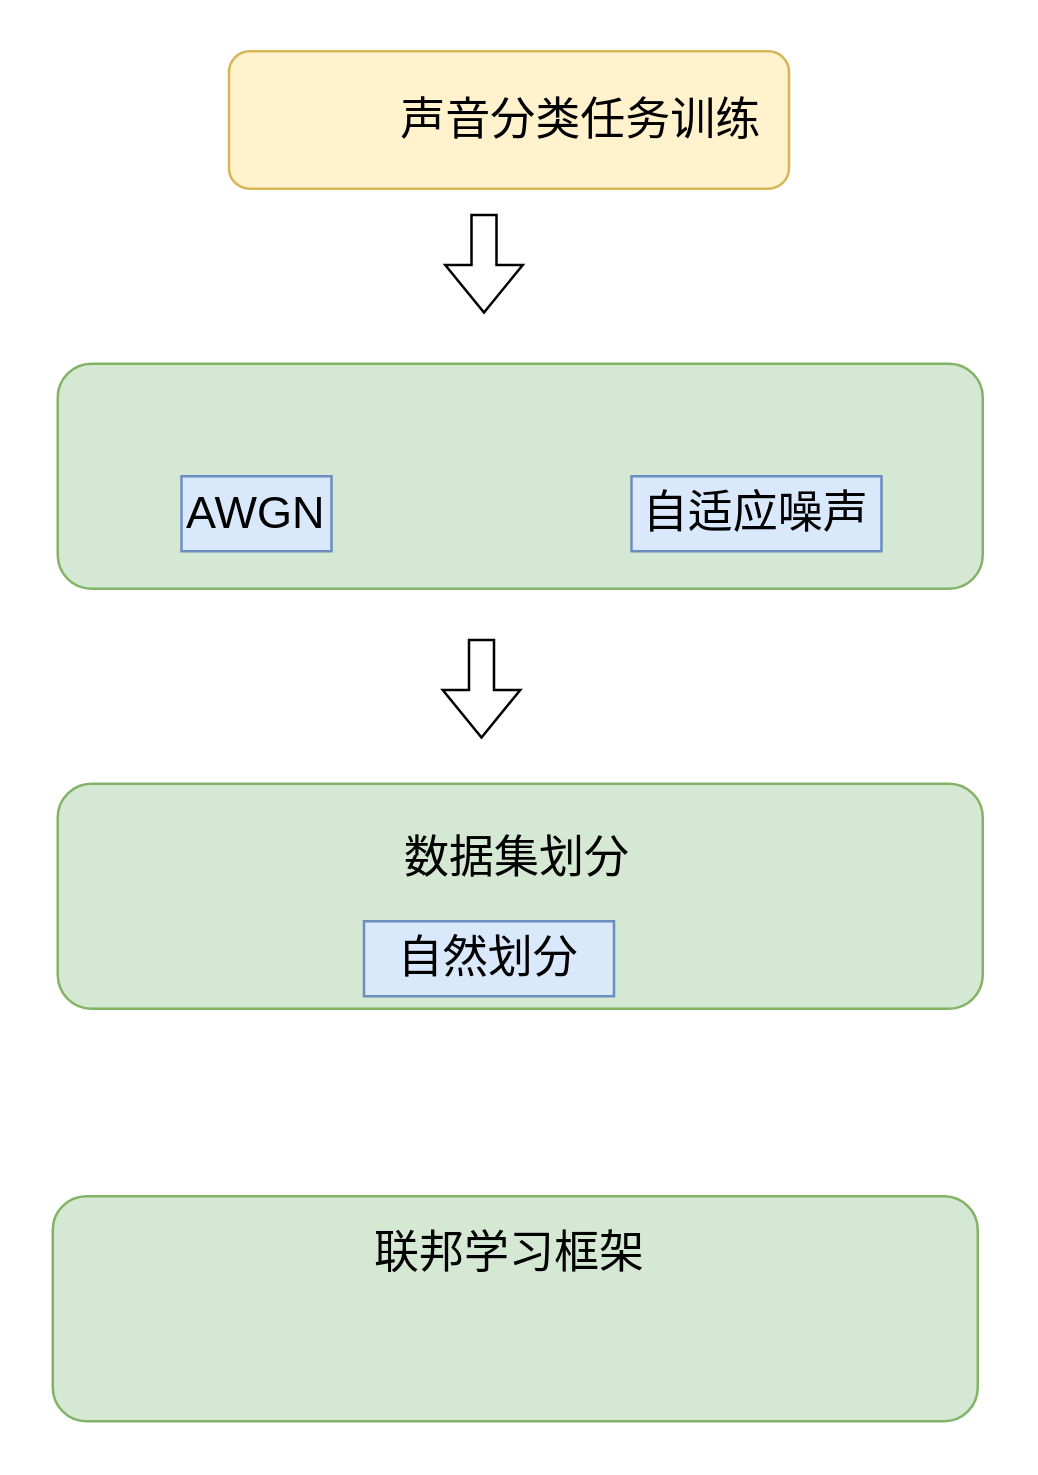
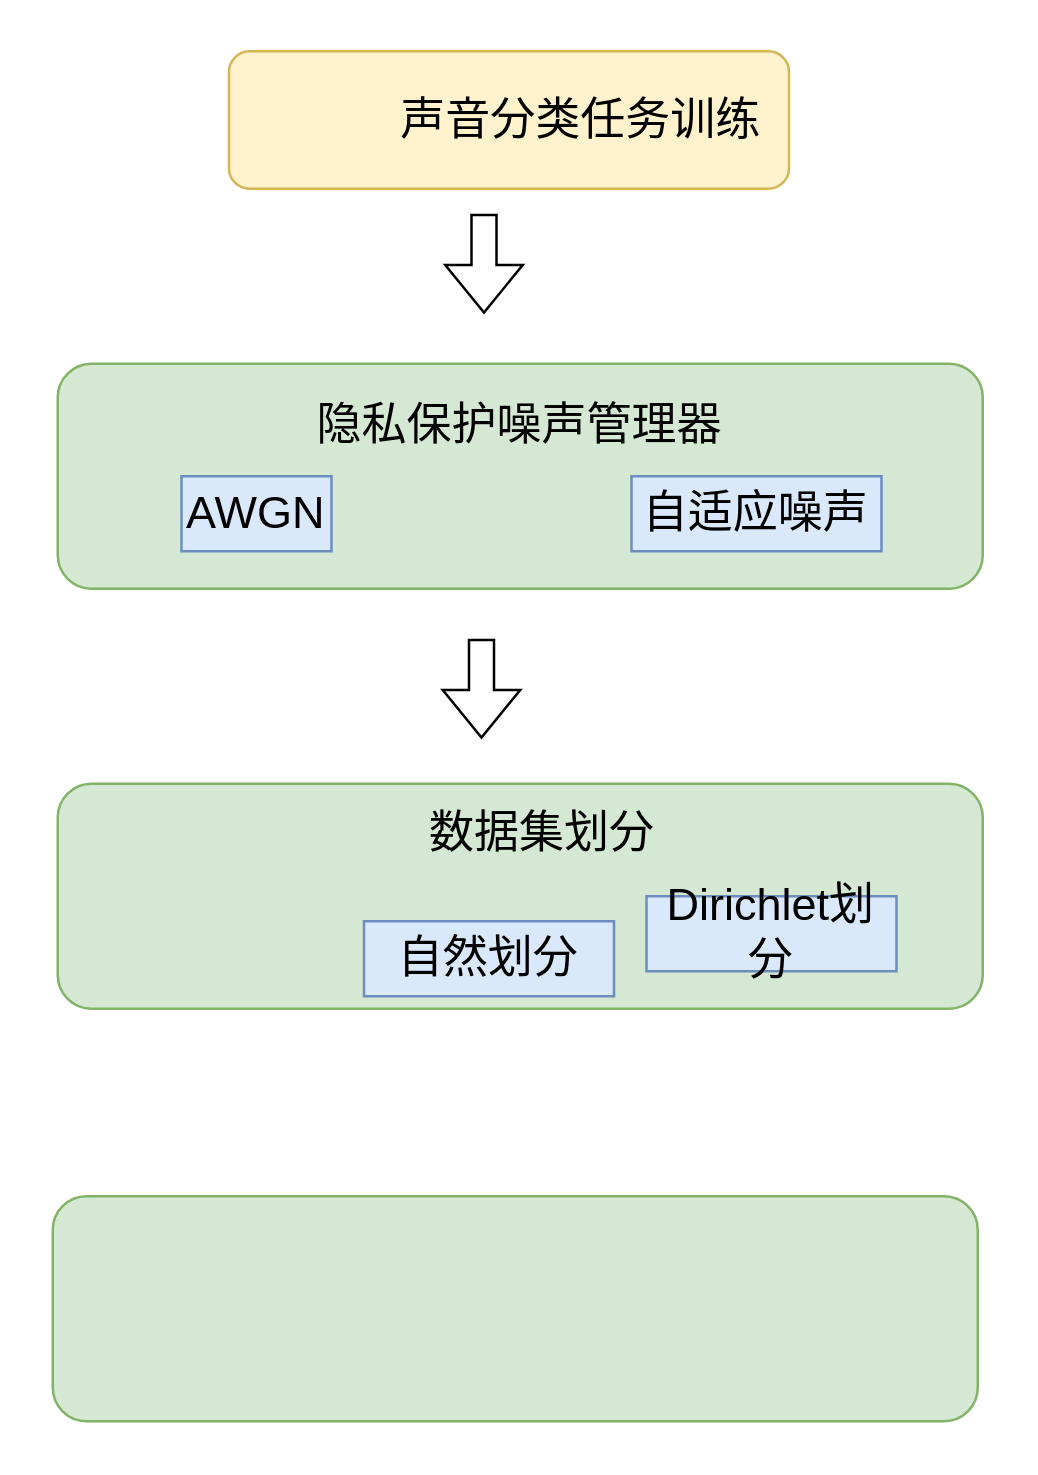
none -> (520, 426)
(516, 859) -> (541, 834)
none -> (771, 934)
(509, 1254) -> none
